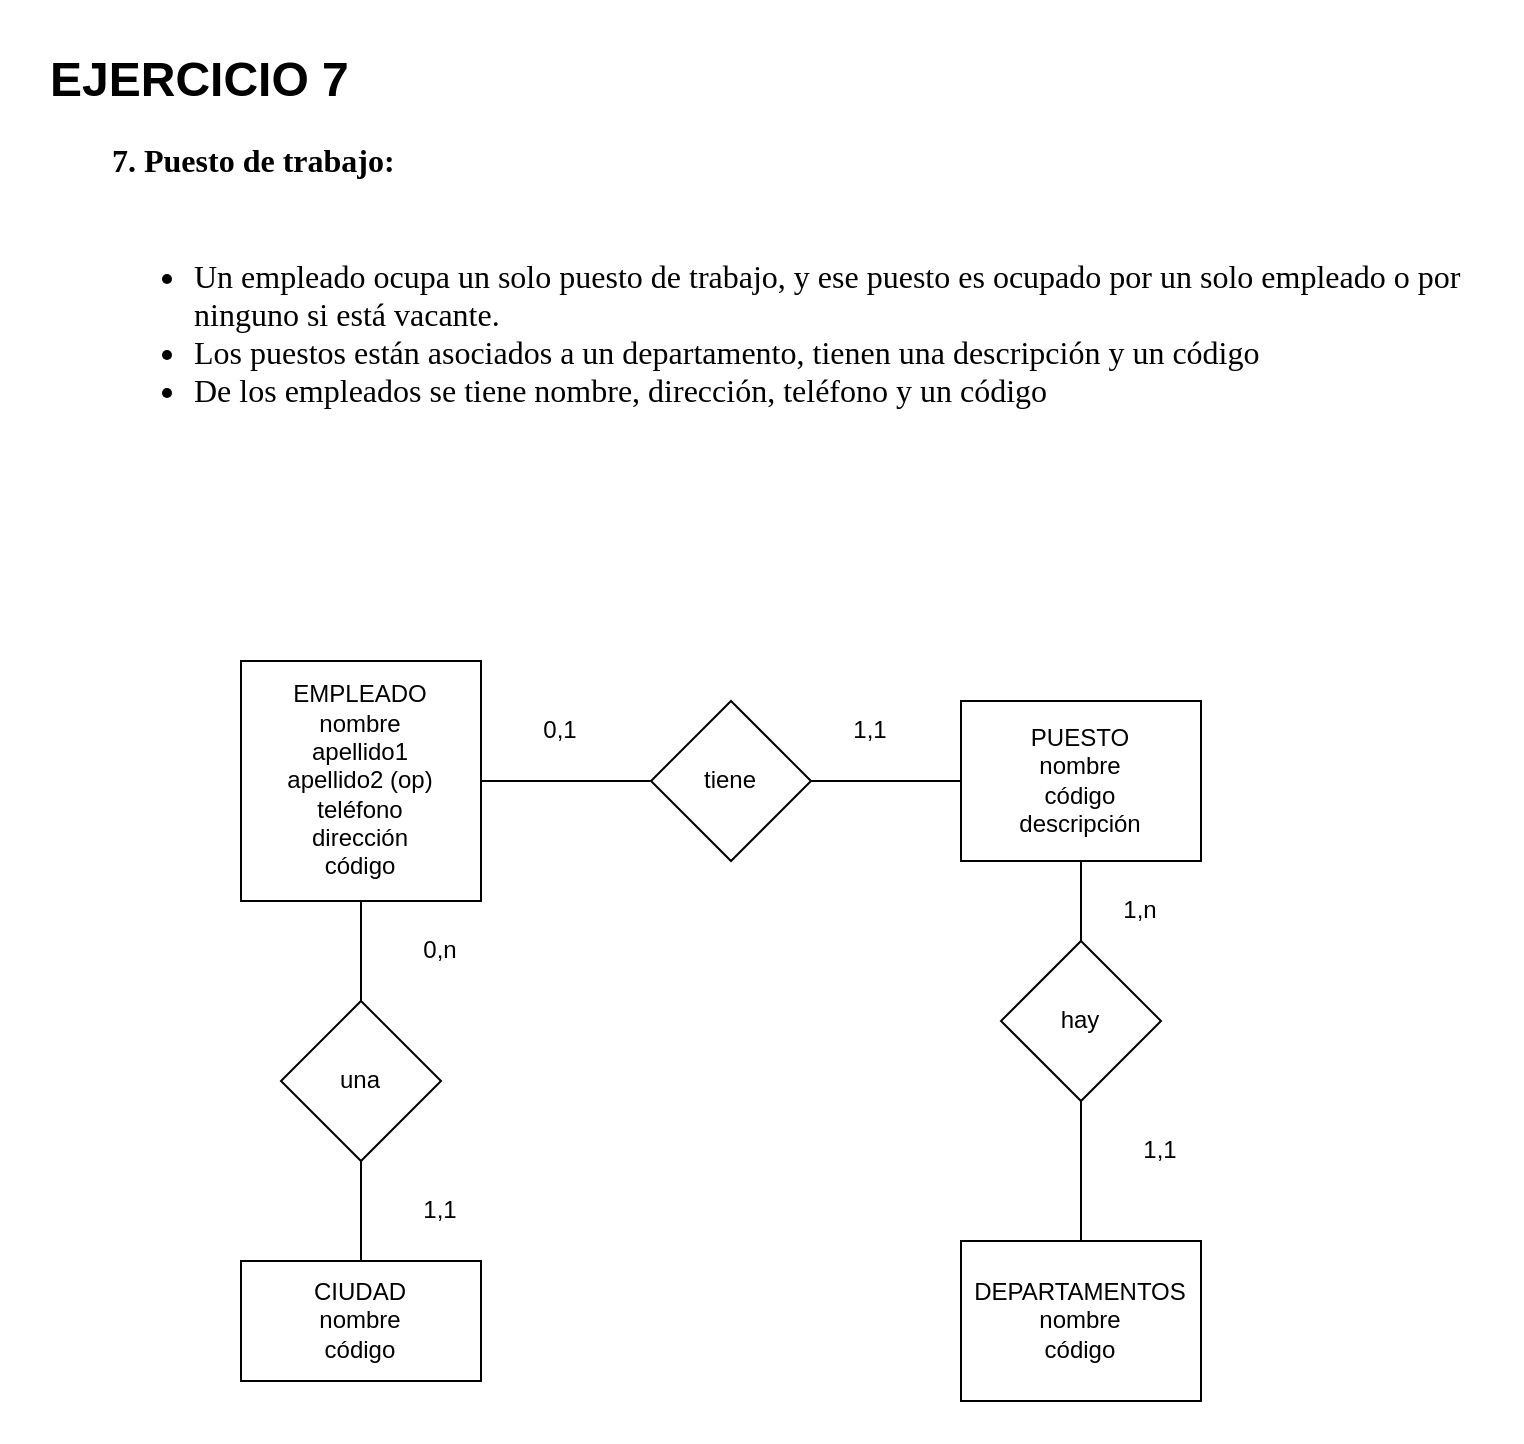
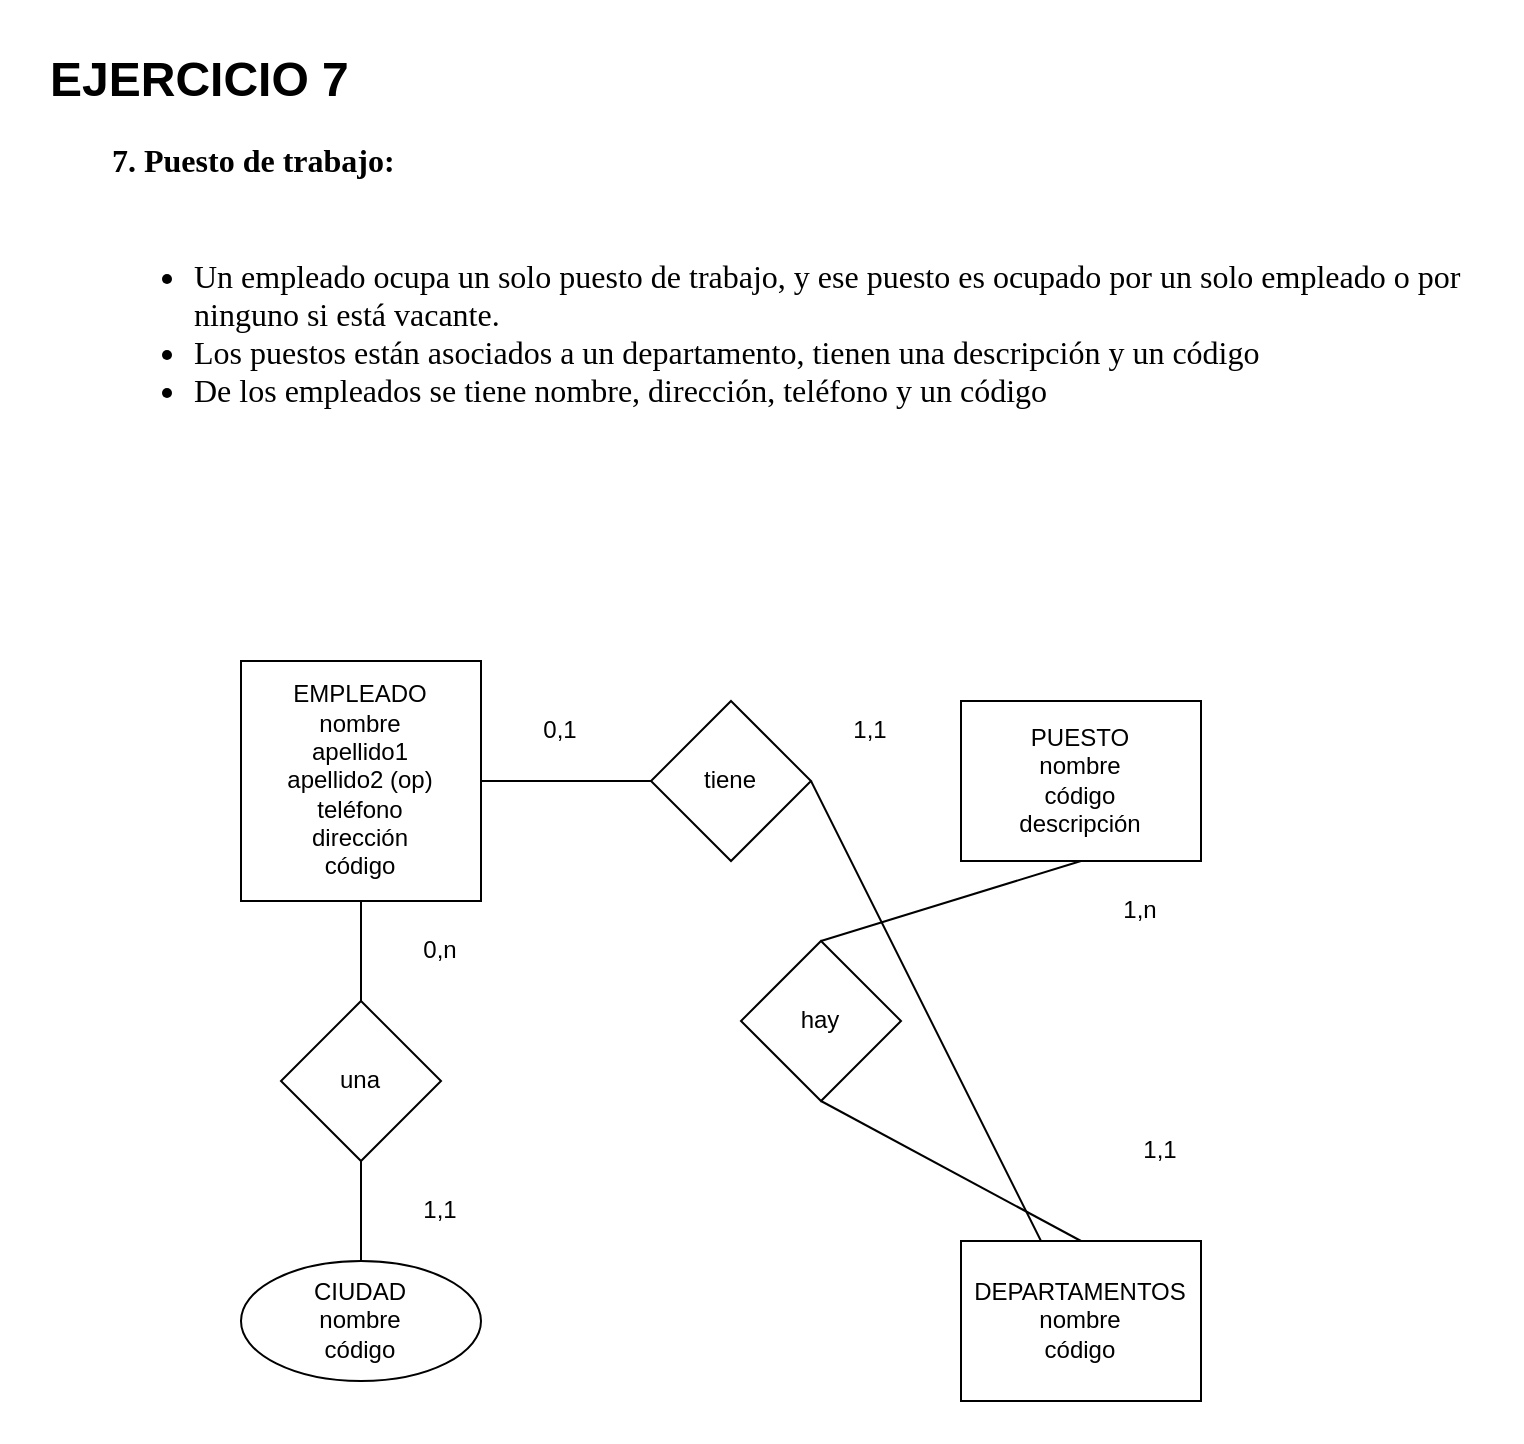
(886, 781) -> (917, 993)
(1081, 1021) -> (821, 1021)
(361, 1321) -> (361, 1321)
